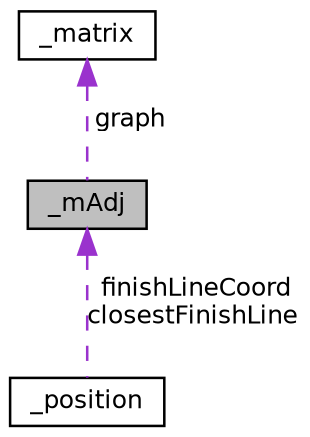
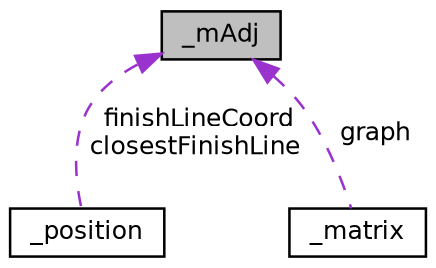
(87, 133) -> (321, 137)
